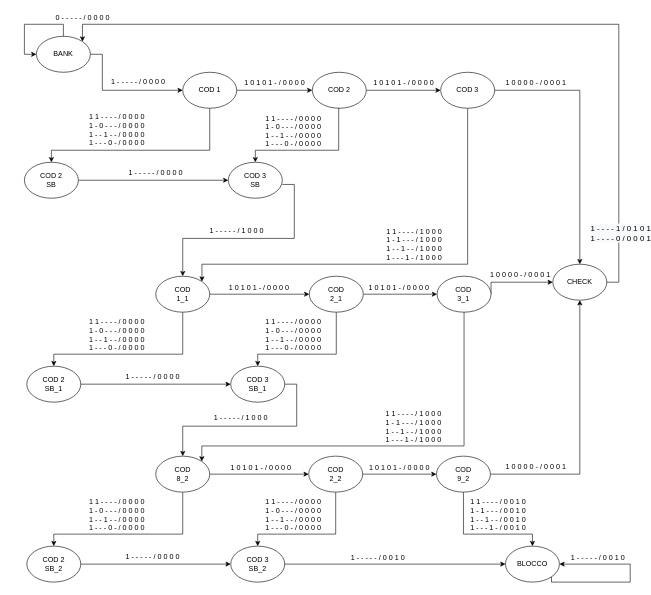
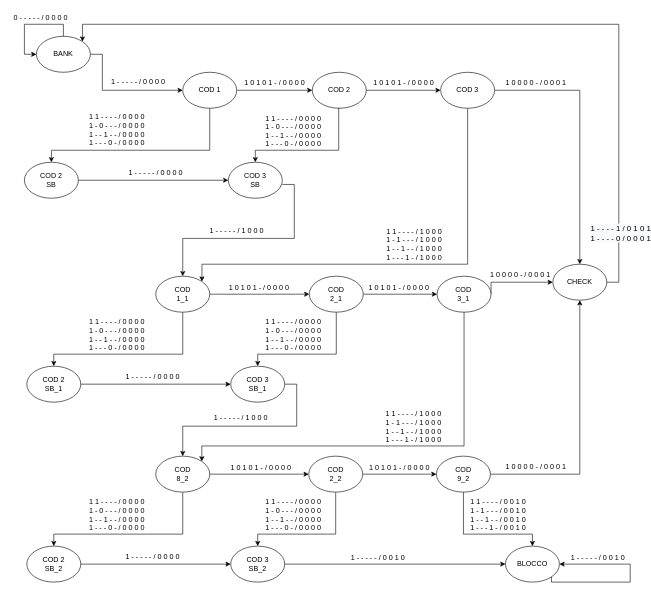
(83, 18) -> (41, 18)
